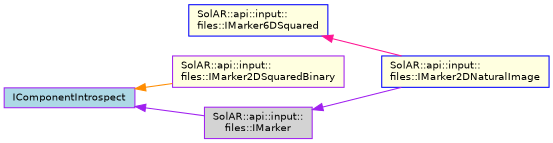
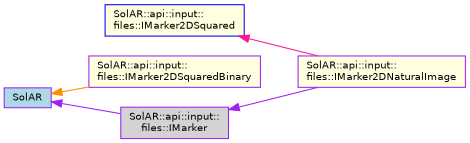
(258, 20) -> (175, 20)
(465, 72) -> (382, 72)
(70, 98) -> (28, 98)
